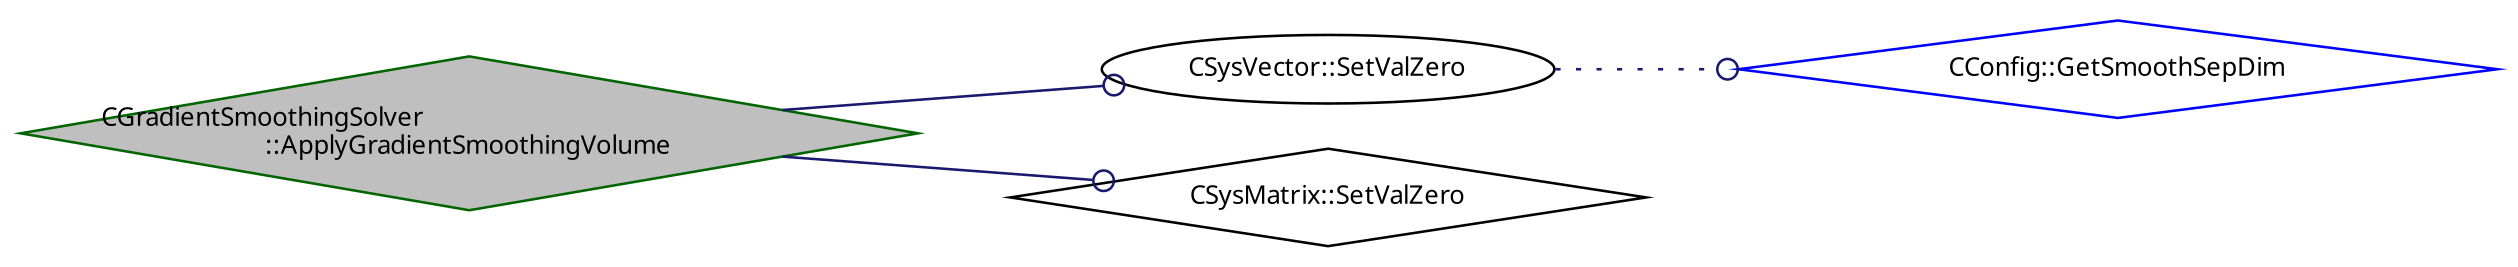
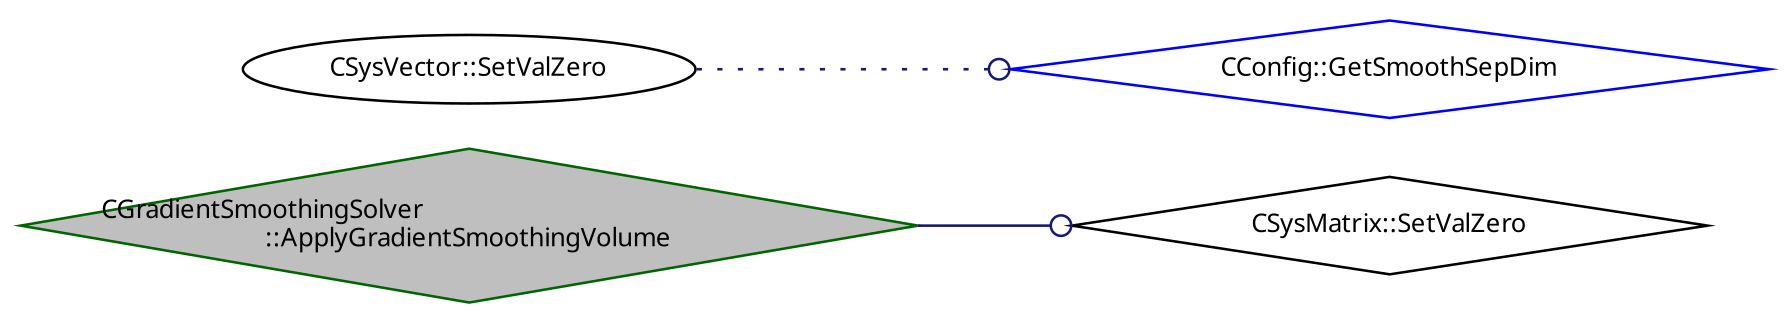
(943, 98) -> none
